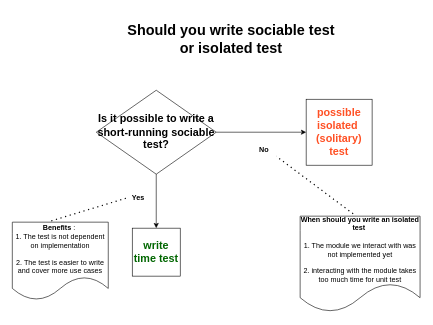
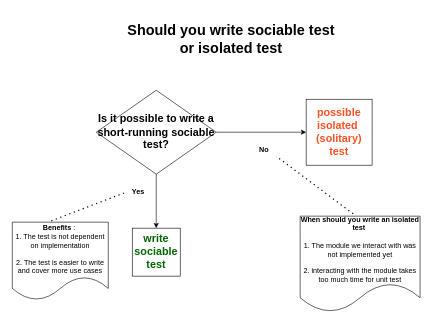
(138, 198) -> (138, 192)
(156, 252) -> (156, 252)
